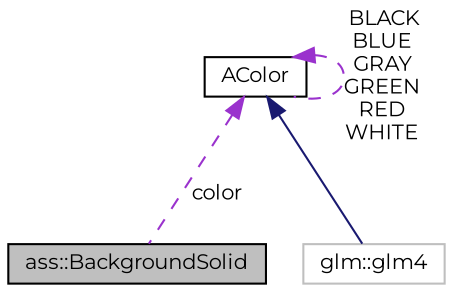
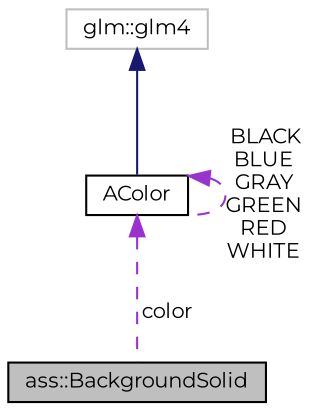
(320, 179) -> (137, 123)
